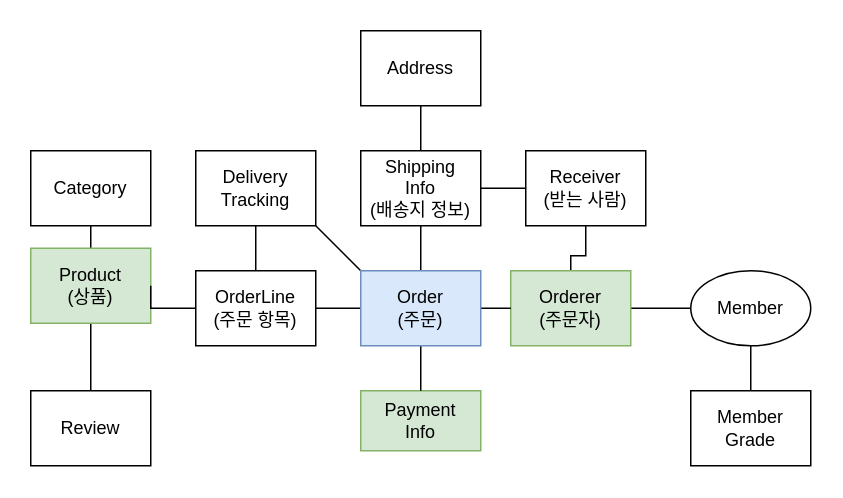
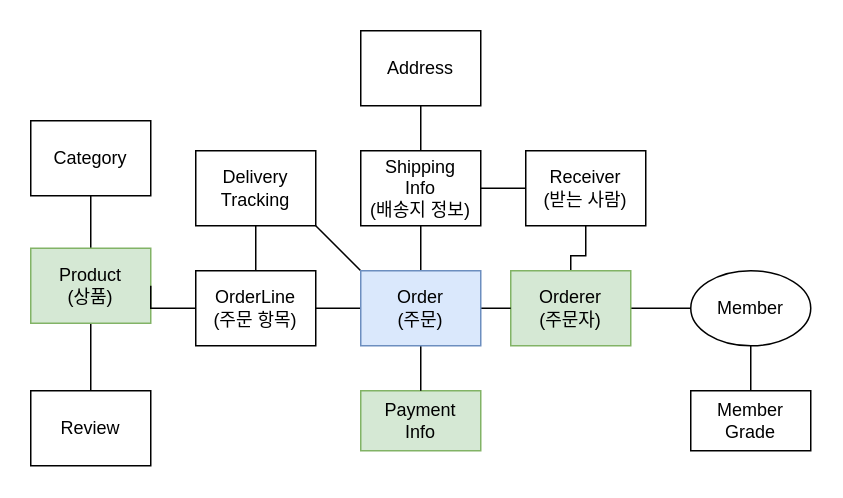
(91, 188) -> (91, 158)
(751, 428) -> (751, 421)
